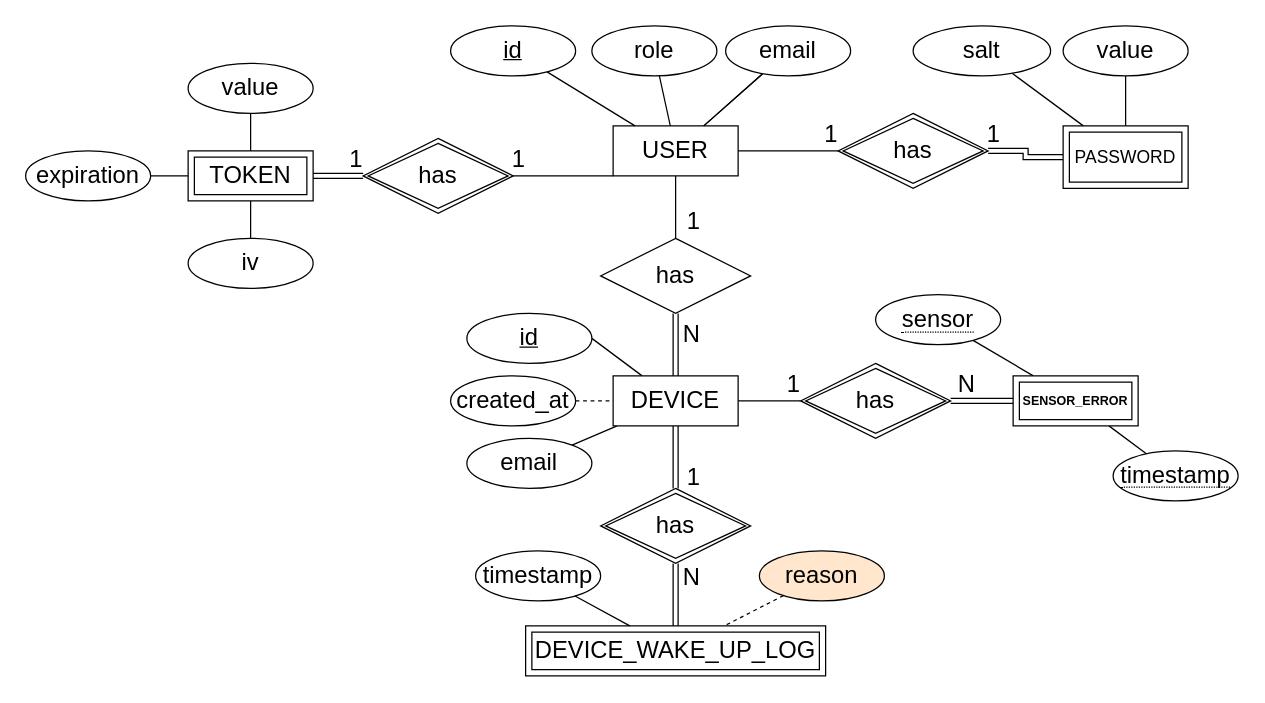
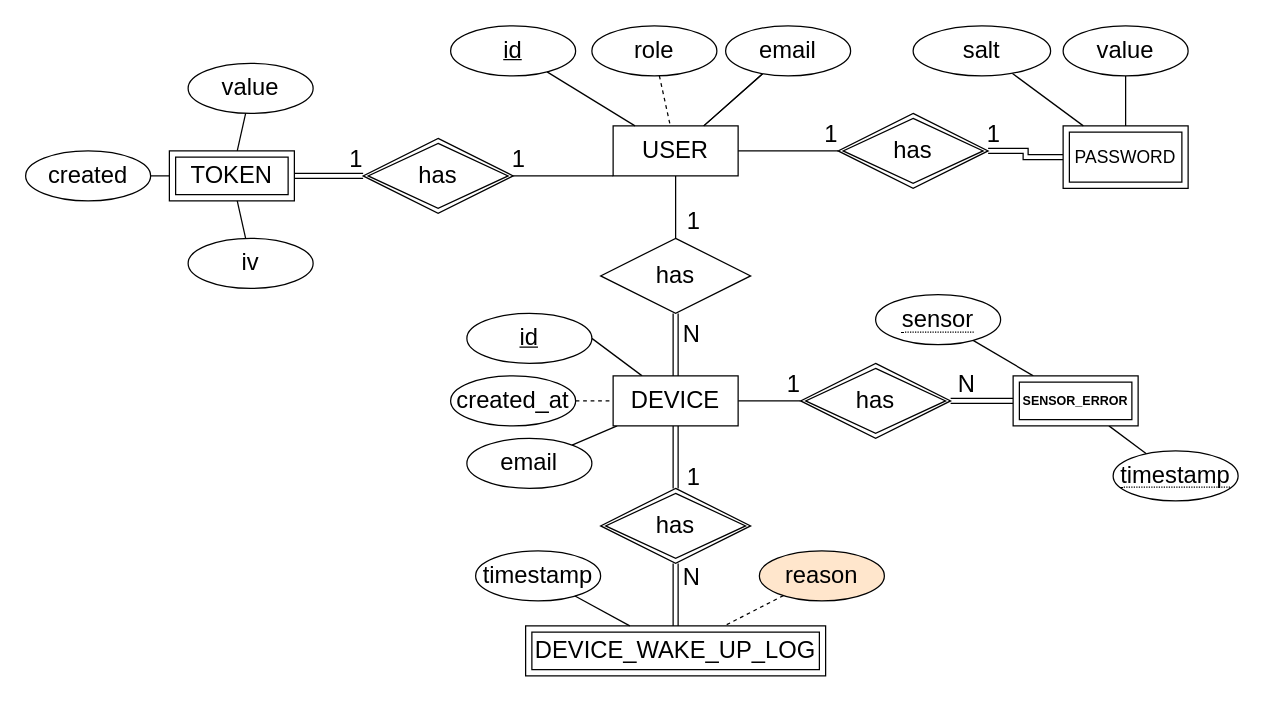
(665, 101) -> (665, 101)
(88, 176) -> (88, 176)
(251, 176) -> (232, 176)
